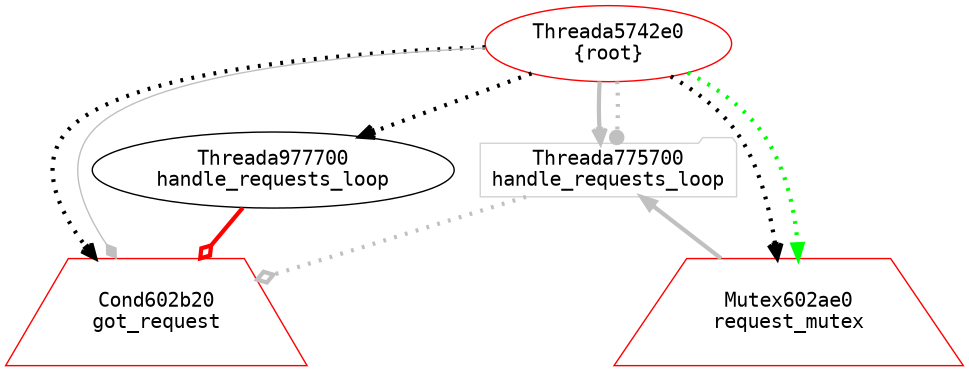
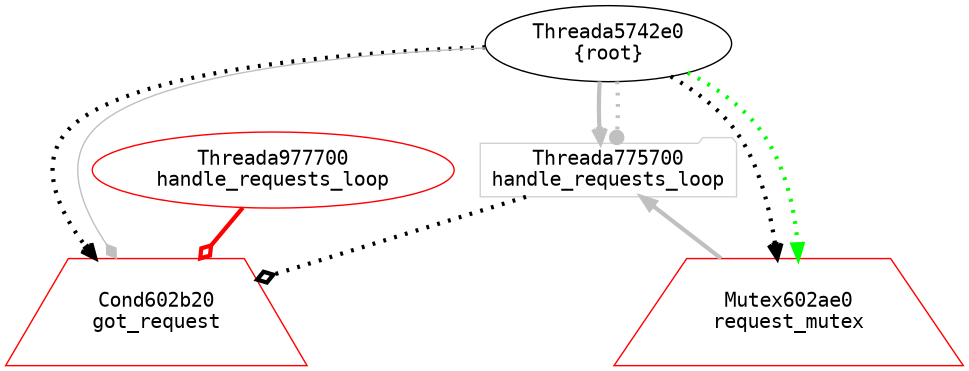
(608, 44) -> (608, 44)
(452, 103) -> none
(273, 170) -> (273, 170)
(400, 236) -> (400, 236)
